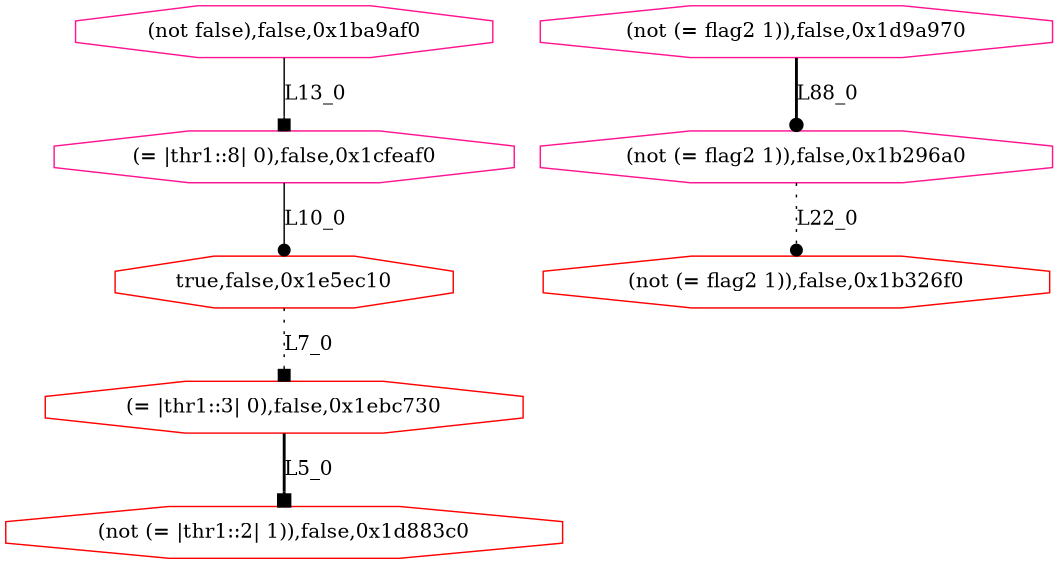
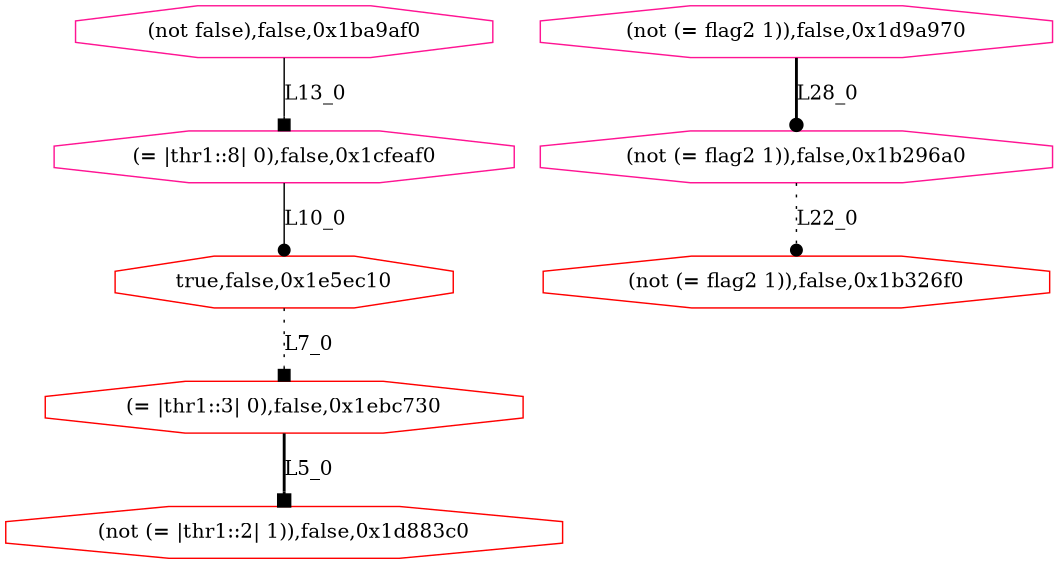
(827, 94) -> (827, 94)
